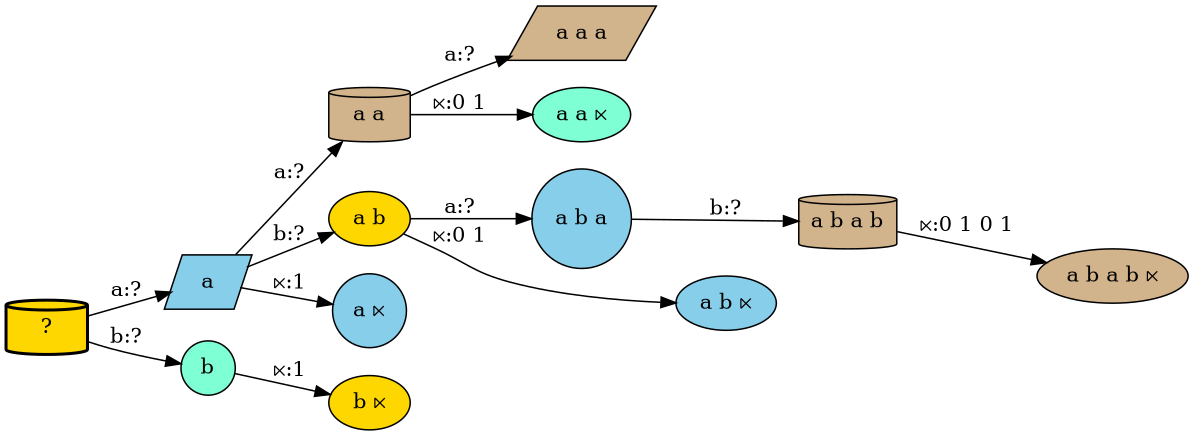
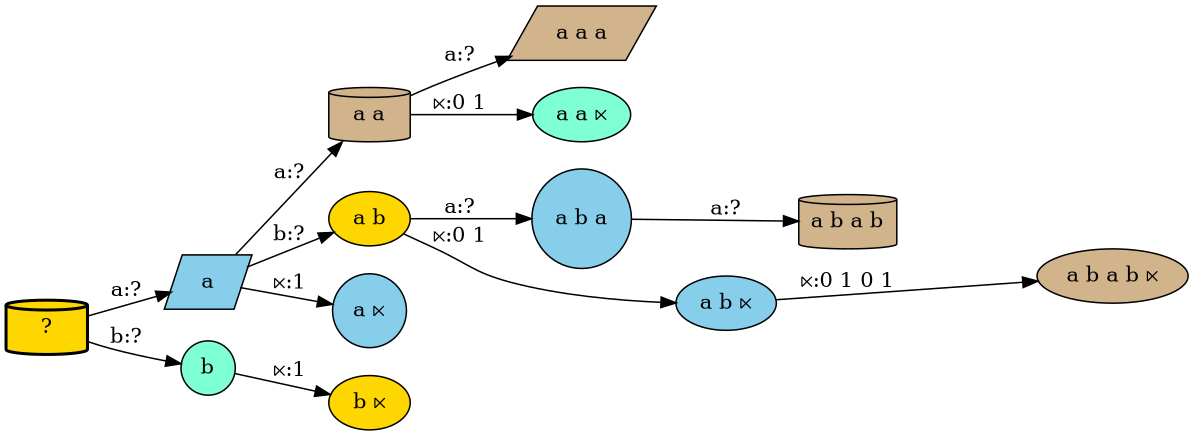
(726, 209) -> (726, 209)
(964, 246) -> (899, 291)
